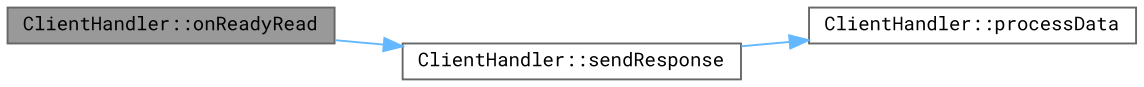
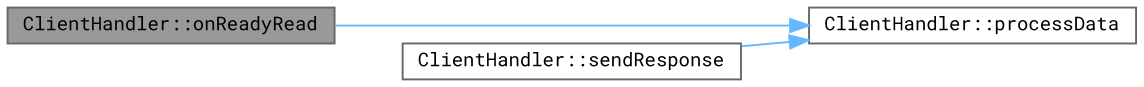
(359, 42) -> (562, 26)
